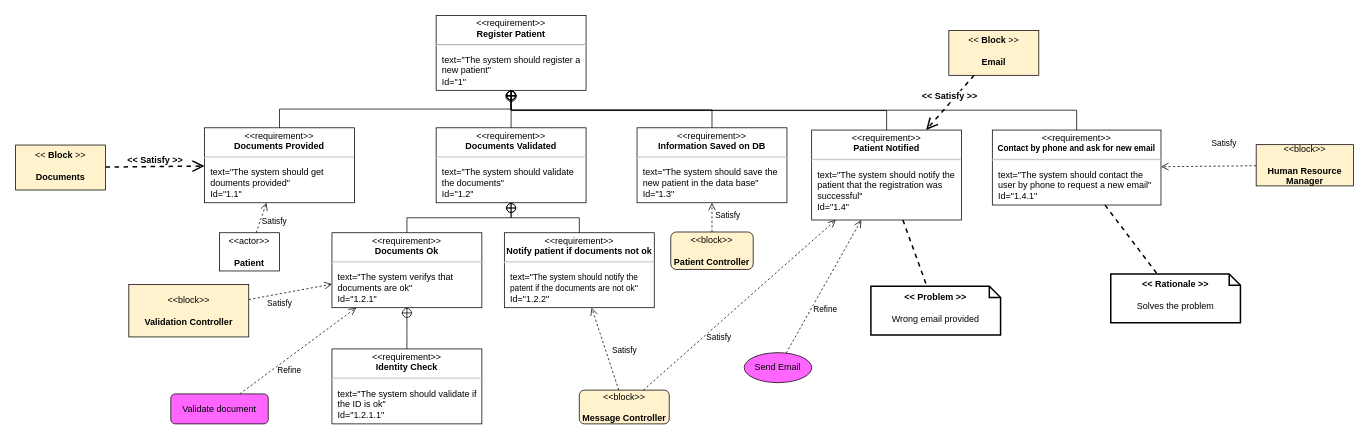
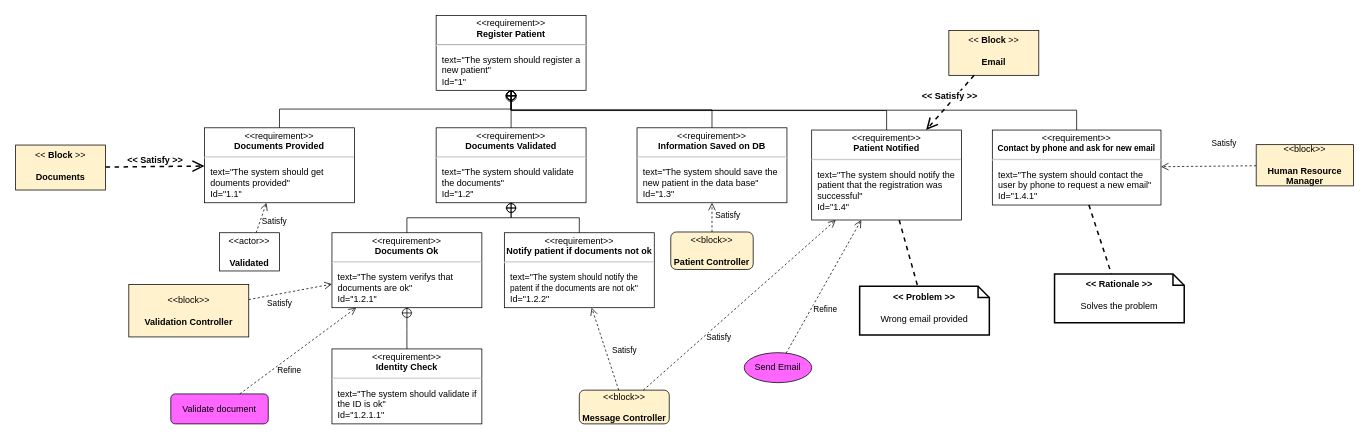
(249, 252) -> (249, 252)
(1176, 299) -> (1120, 299)
(936, 311) -> (925, 311)
